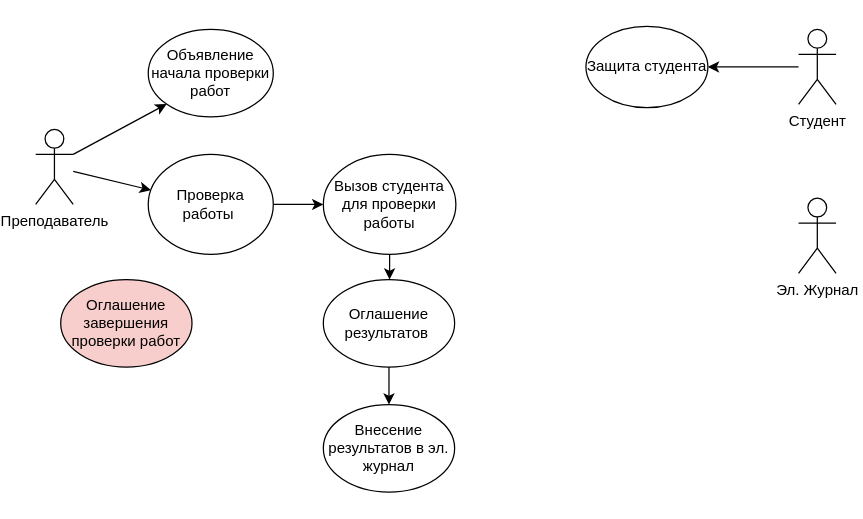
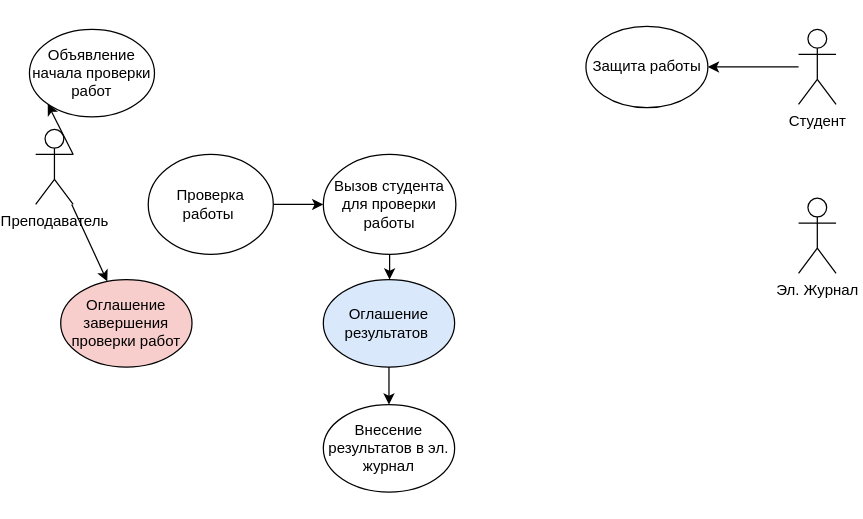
(647, 67) -> (647, 67)
(211, 73) -> (92, 73)
(108, 180) -> (88, 240)
(389, 323) -> (389, 323)
